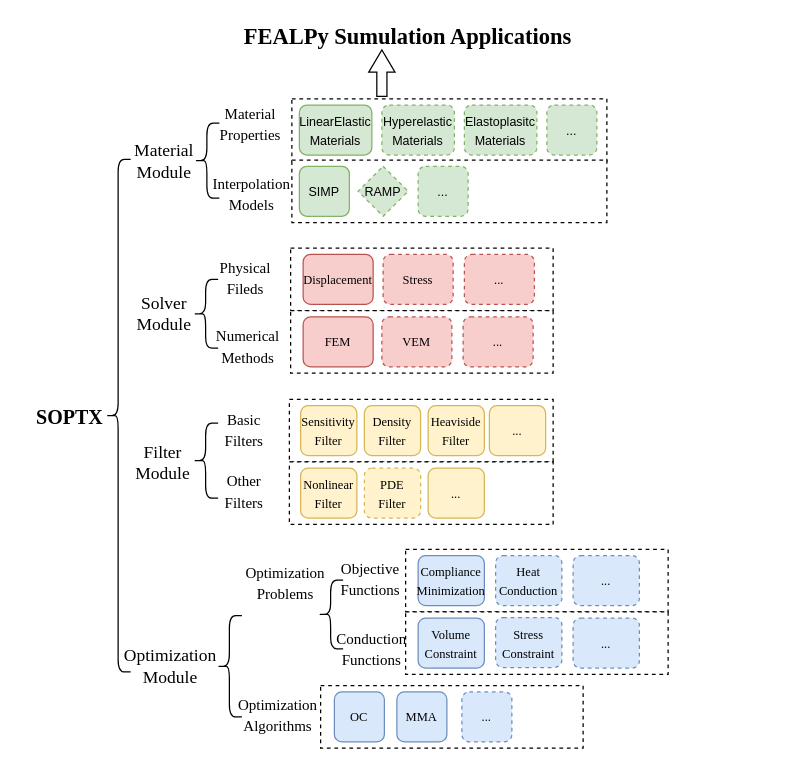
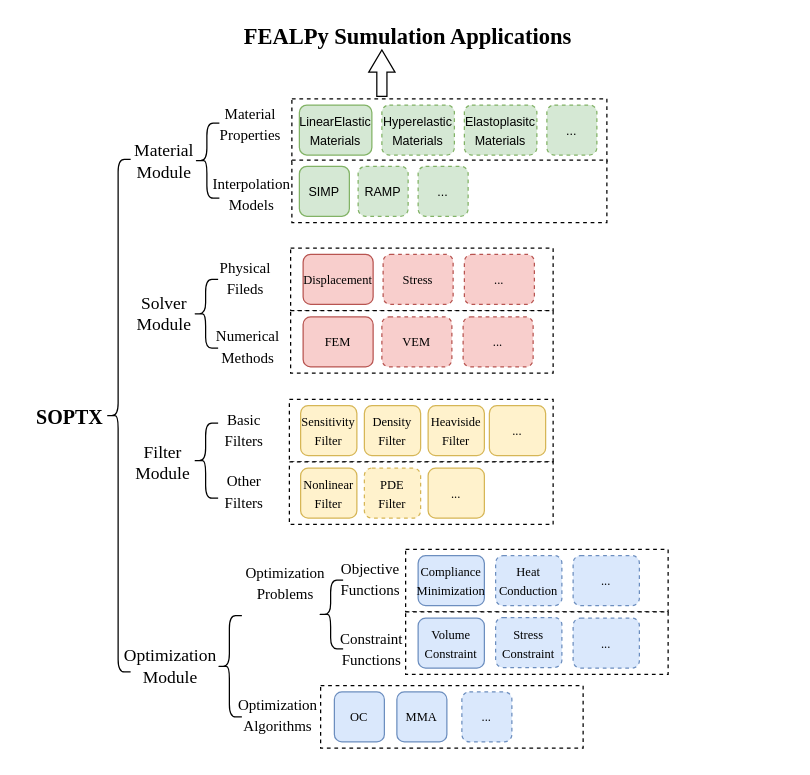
(383, 191) -> (383, 191)
(372, 649) -> (372, 649)
